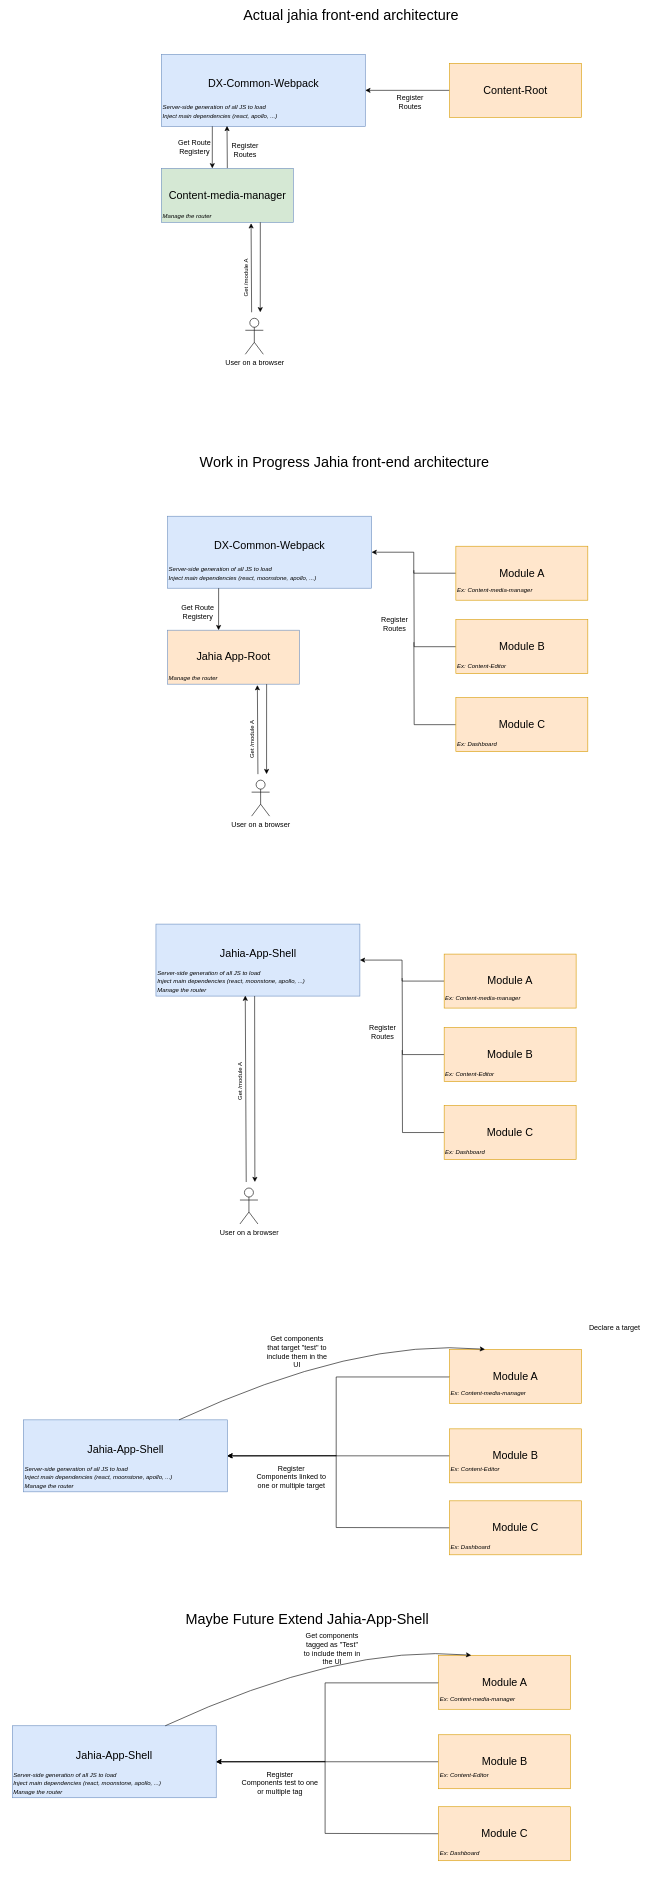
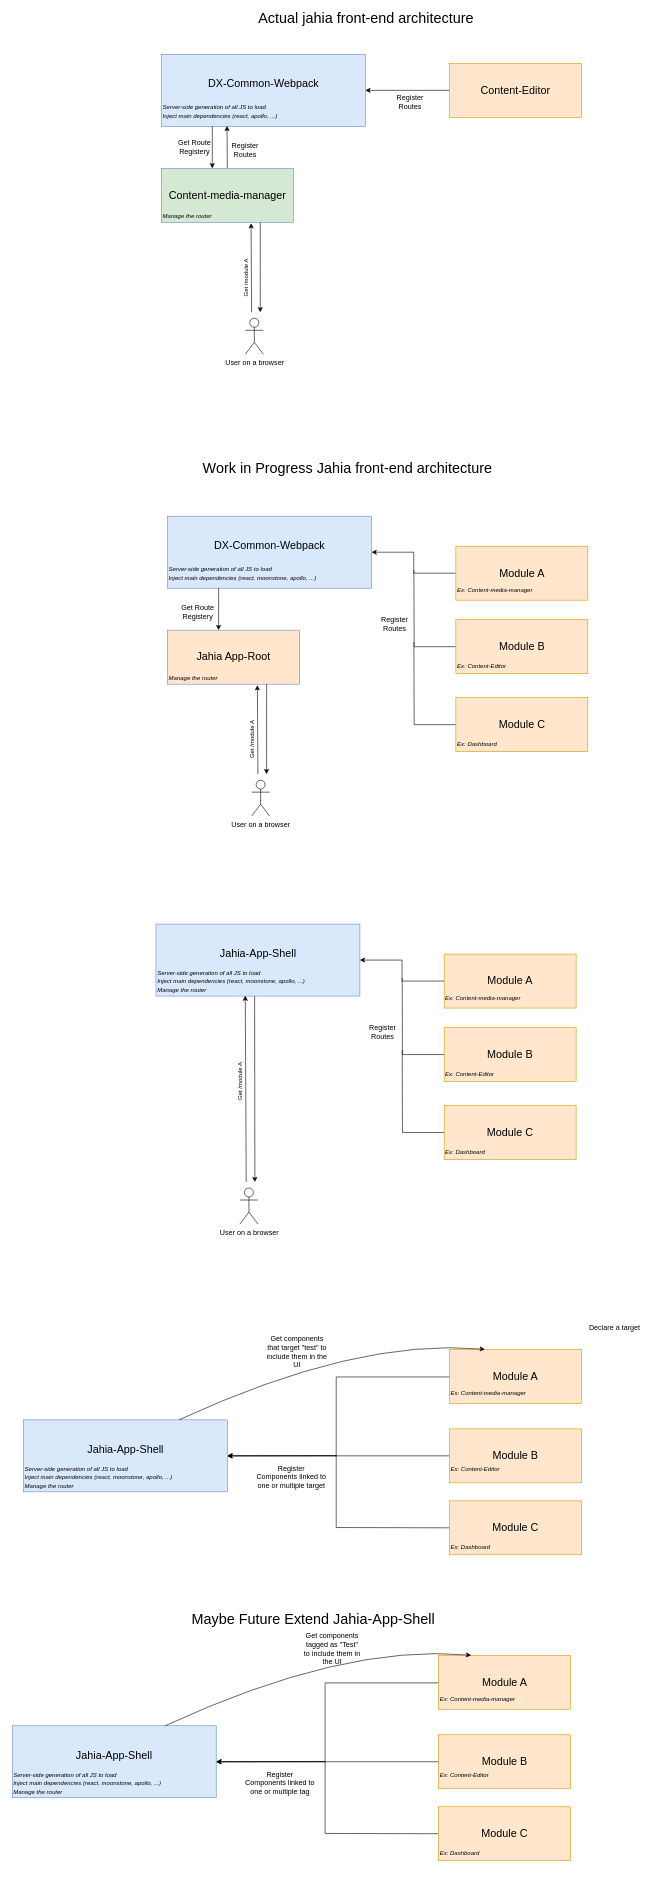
(351, 15) -> (366, 18)
(516, 90) -> (516, 90)
(345, 462) -> (348, 468)
(307, 1620) -> (313, 1620)
(280, 1784) -> (280, 1784)
